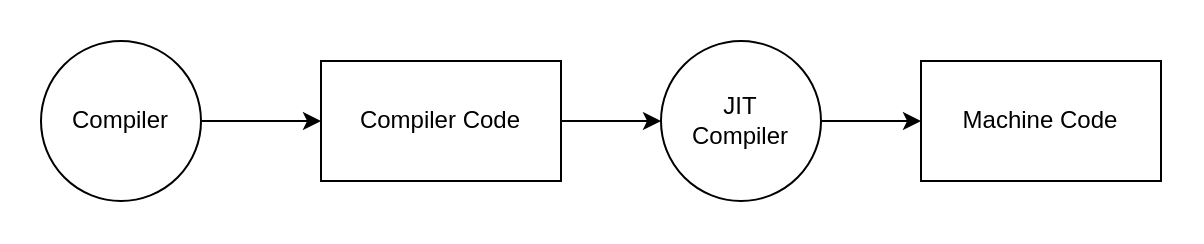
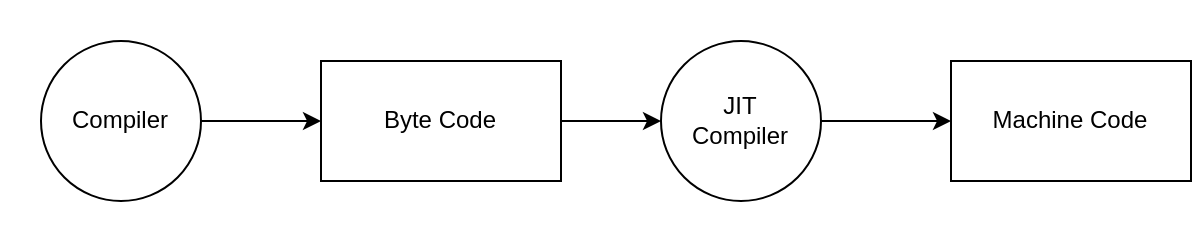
(441, 121) -> (441, 121)
(1041, 121) -> (1071, 121)
